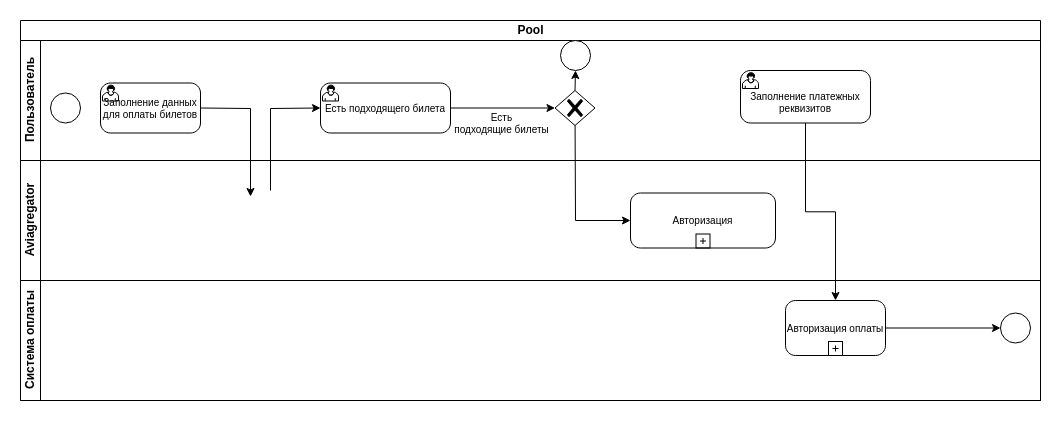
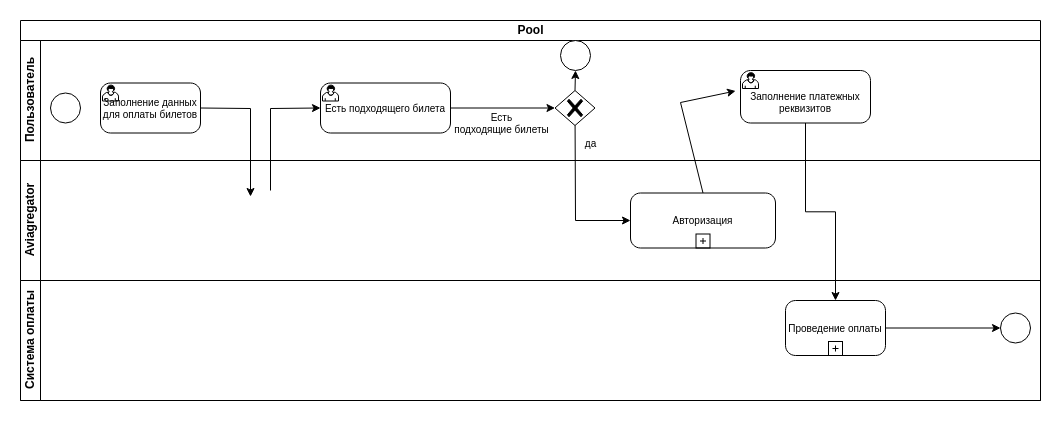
none -> (686, 124)
none -> (591, 143)
(836, 329) -> (836, 329)
